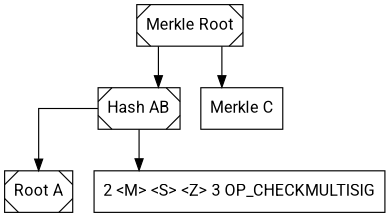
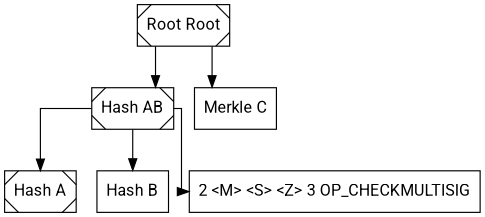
(190, 25) -> (184, 25)
(39, 192) -> (40, 192)
none -> (133, 192)
